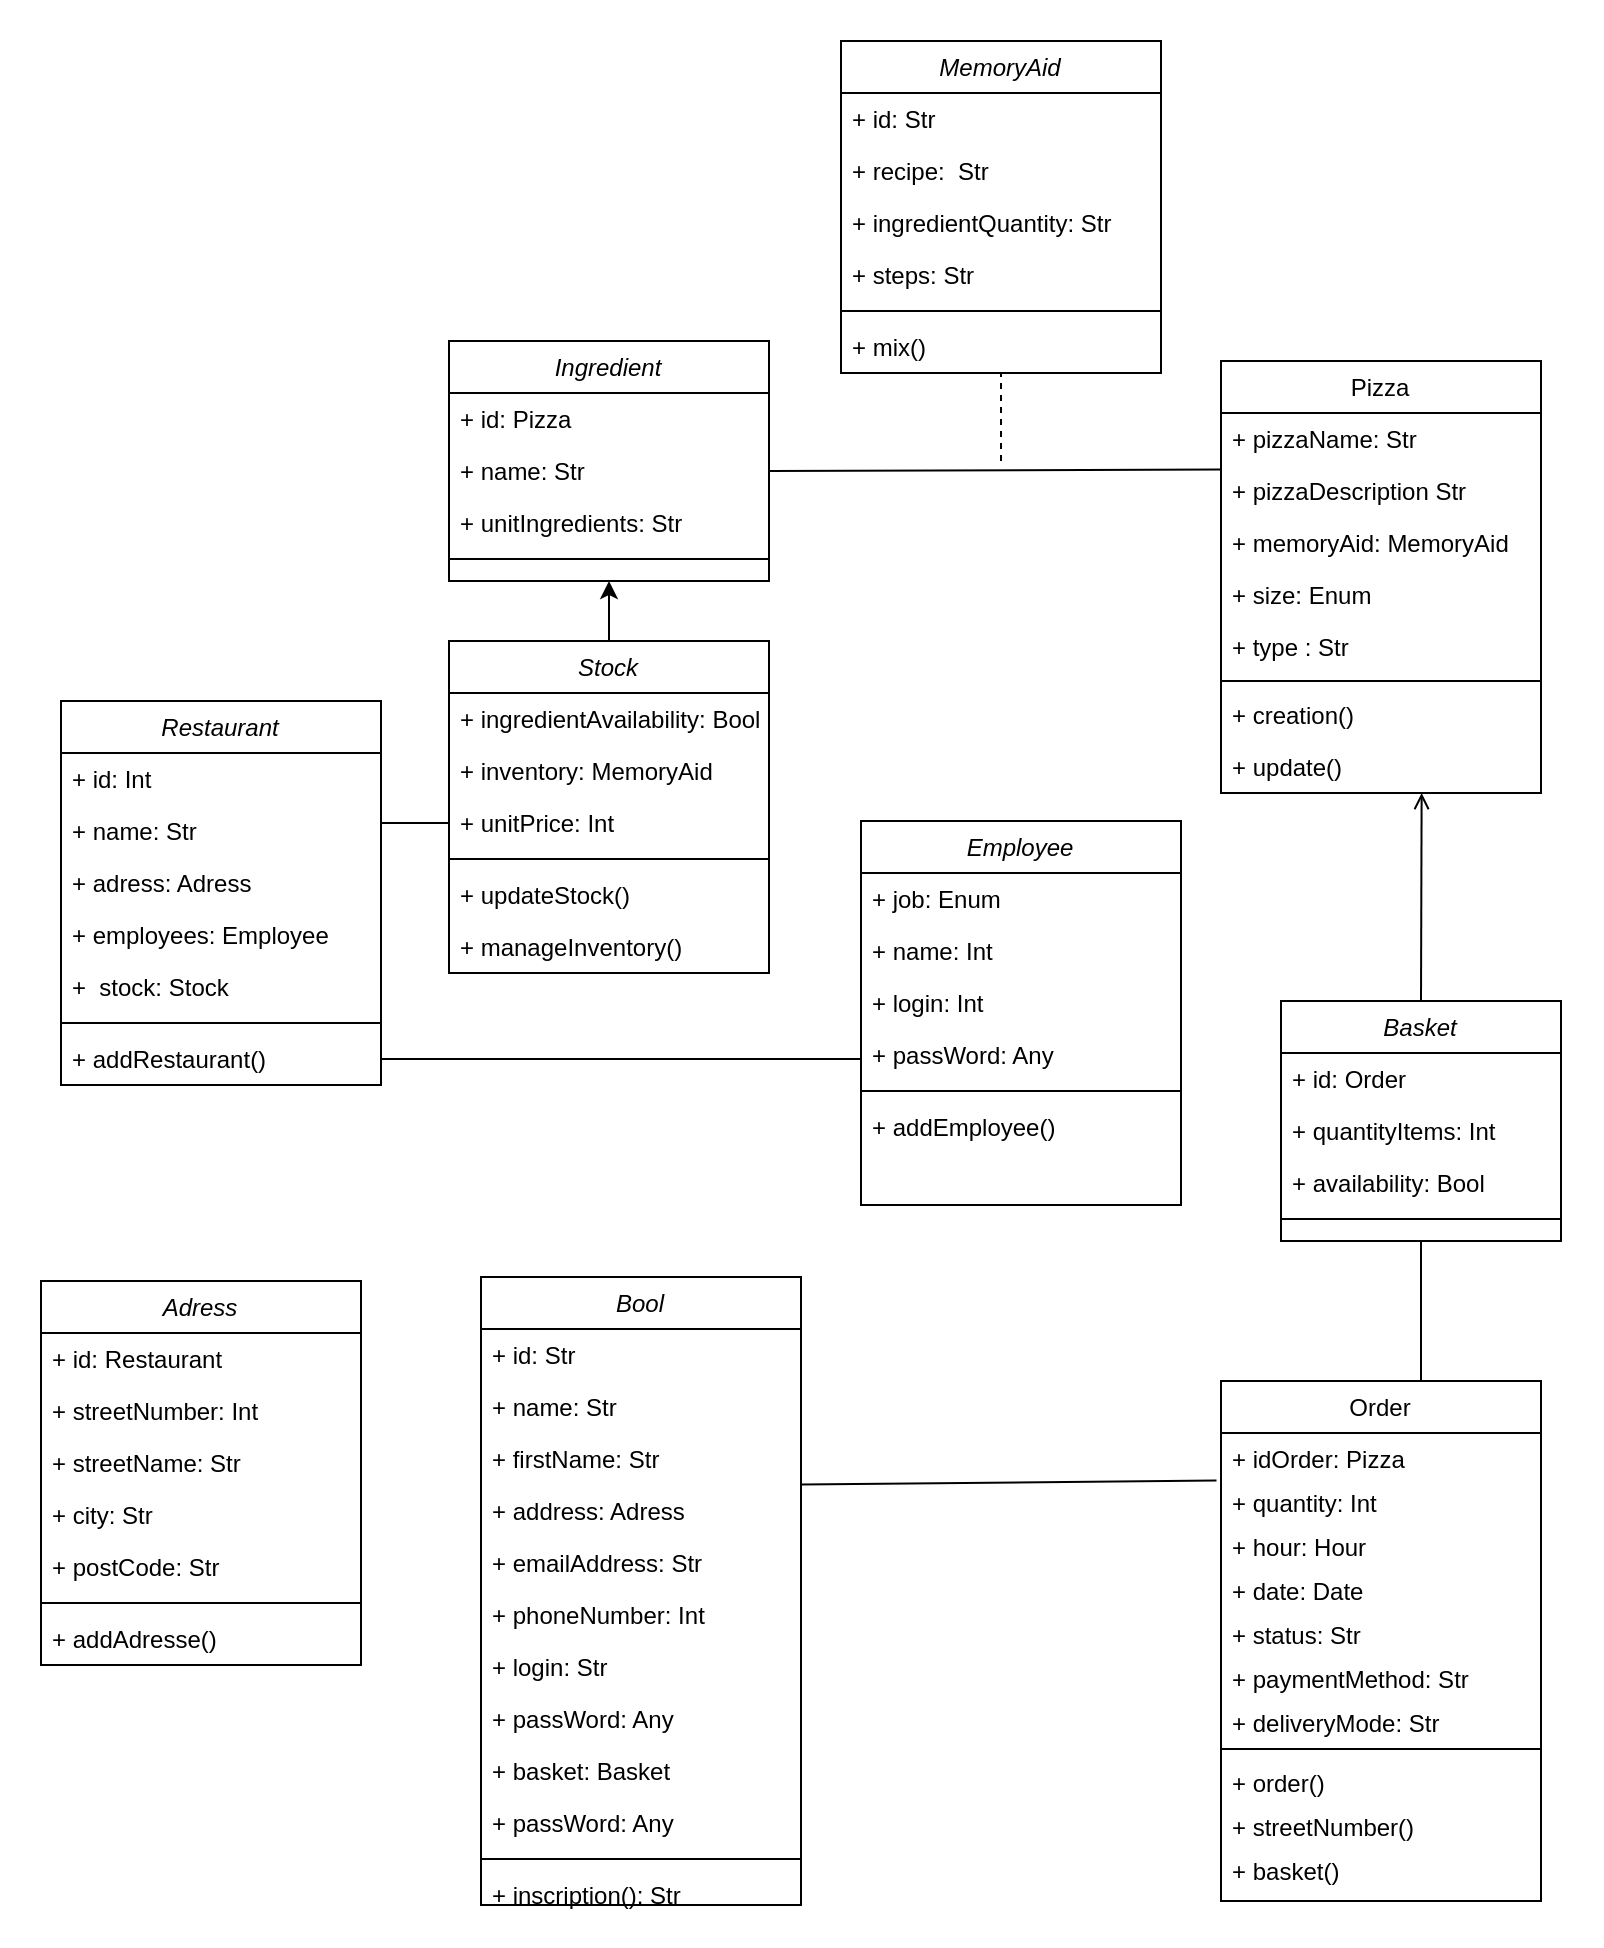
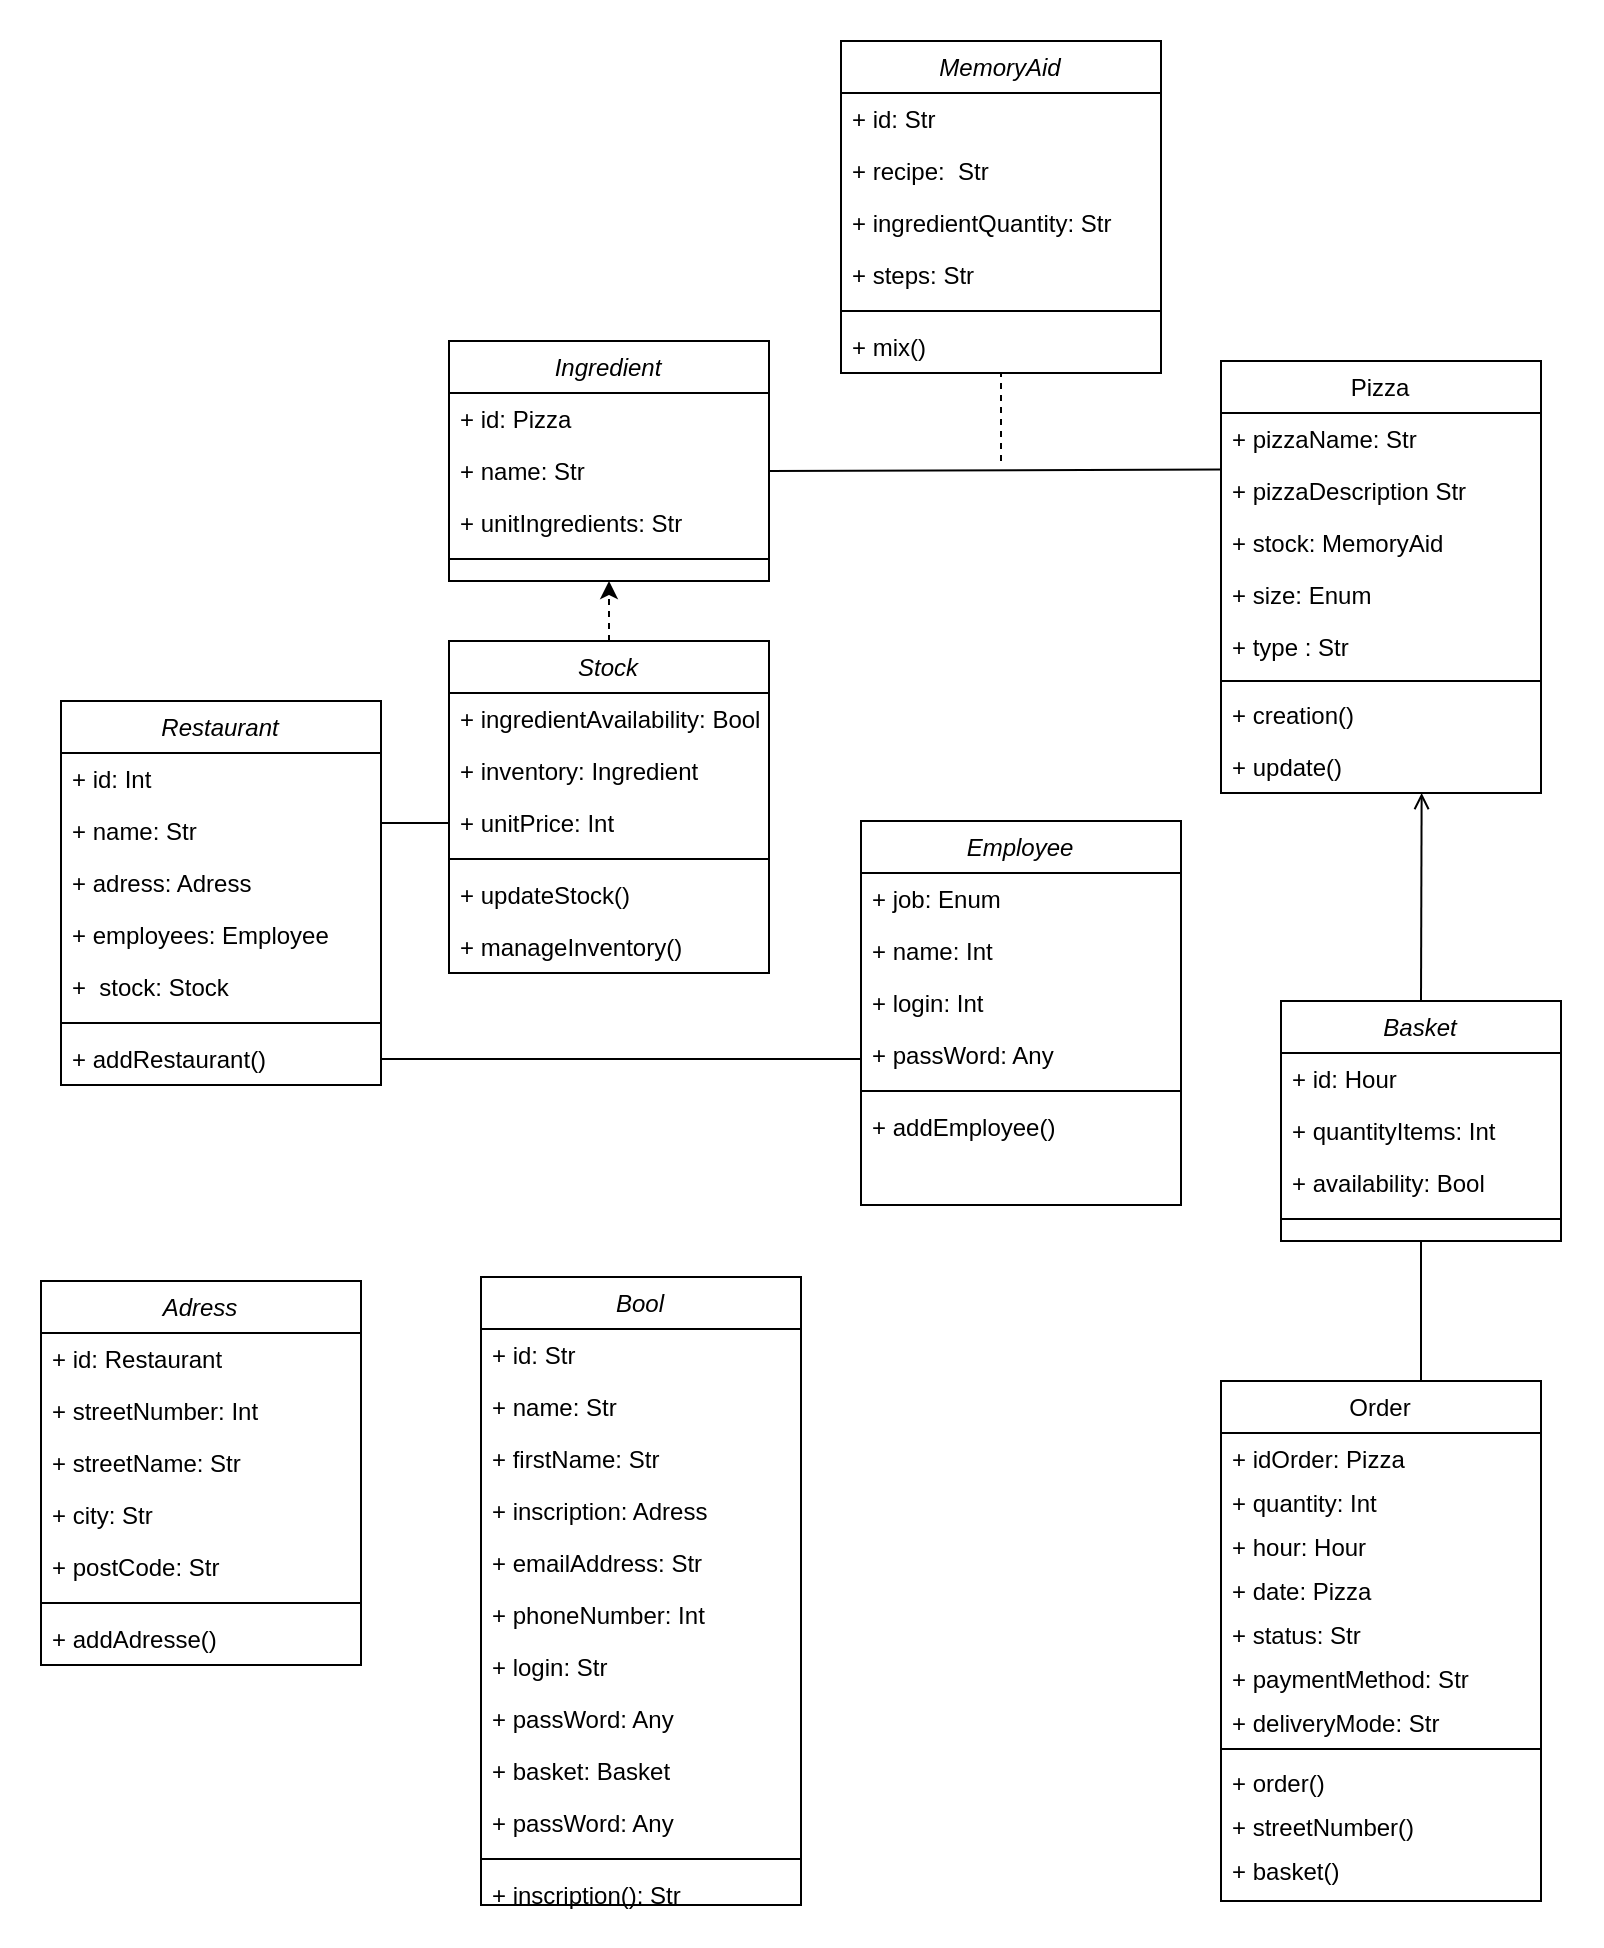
(1364, 544) -> (1340, 544)
(609, 615) -> (609, 615)
(592, 772) -> (599, 772)
(1353, 1080) -> (1347, 1080)
(1010, 1482) -> none
(597, 1512) -> (614, 1512)
(1303, 1592) -> (1307, 1592)
